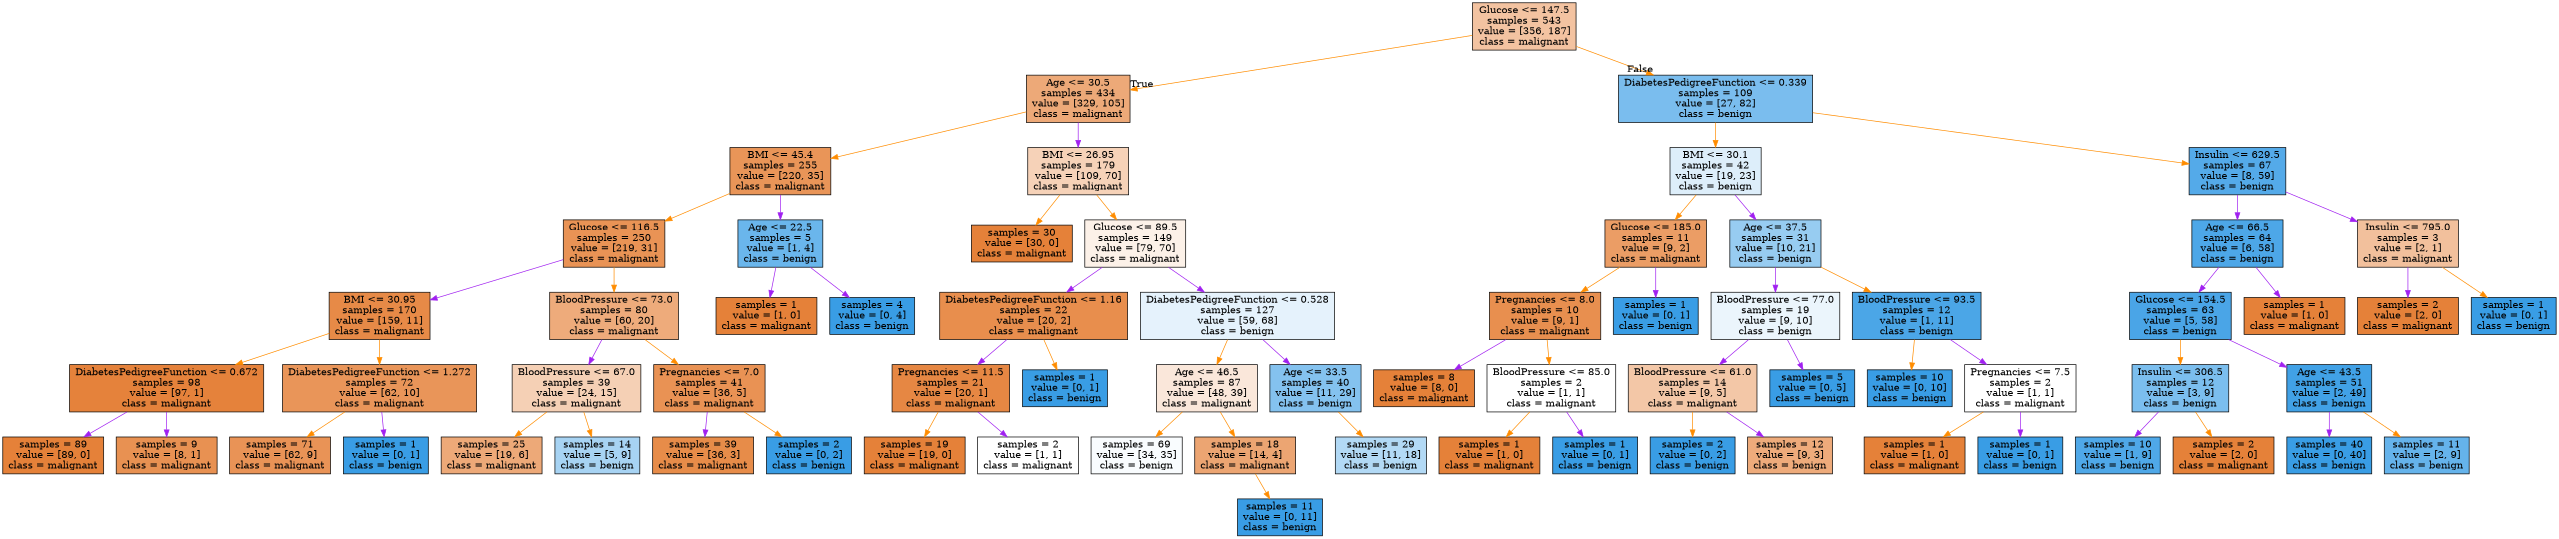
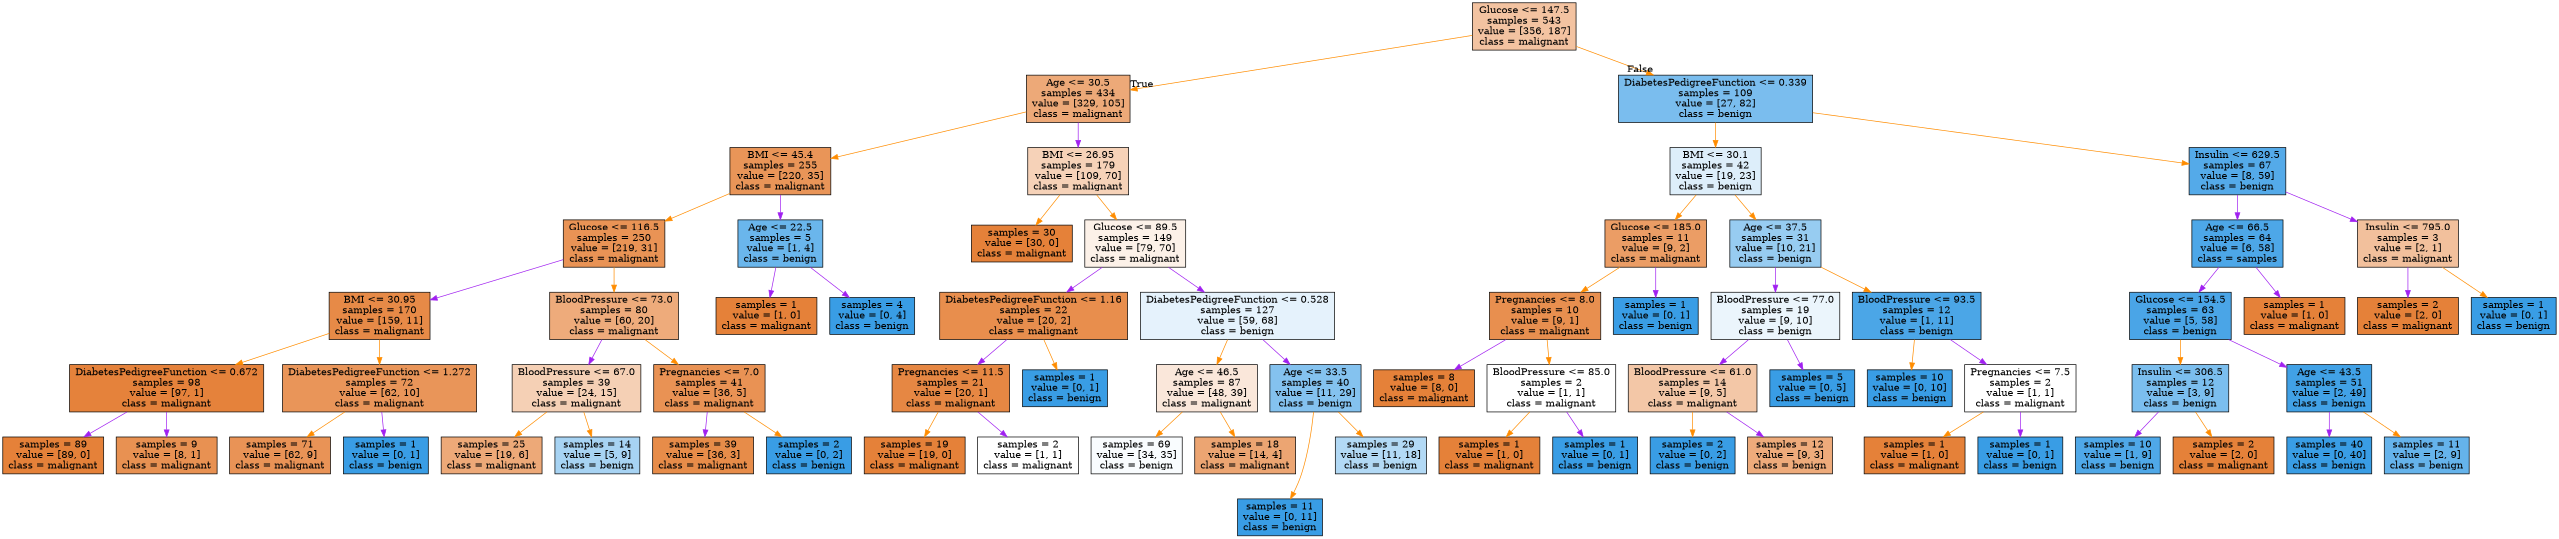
(1743, 205) -> (1743, 205)
(2237, 244) -> (2237, 244)
(1261, 483) -> (1307, 453)
